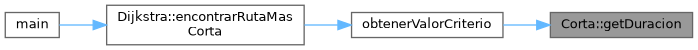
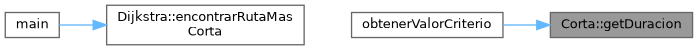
(321, 25) -> none
